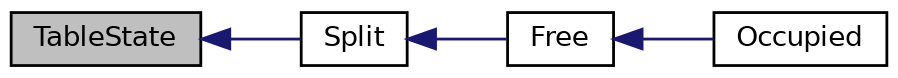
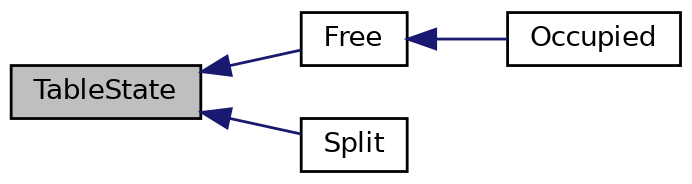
(471, 39) -> (265, 58)
